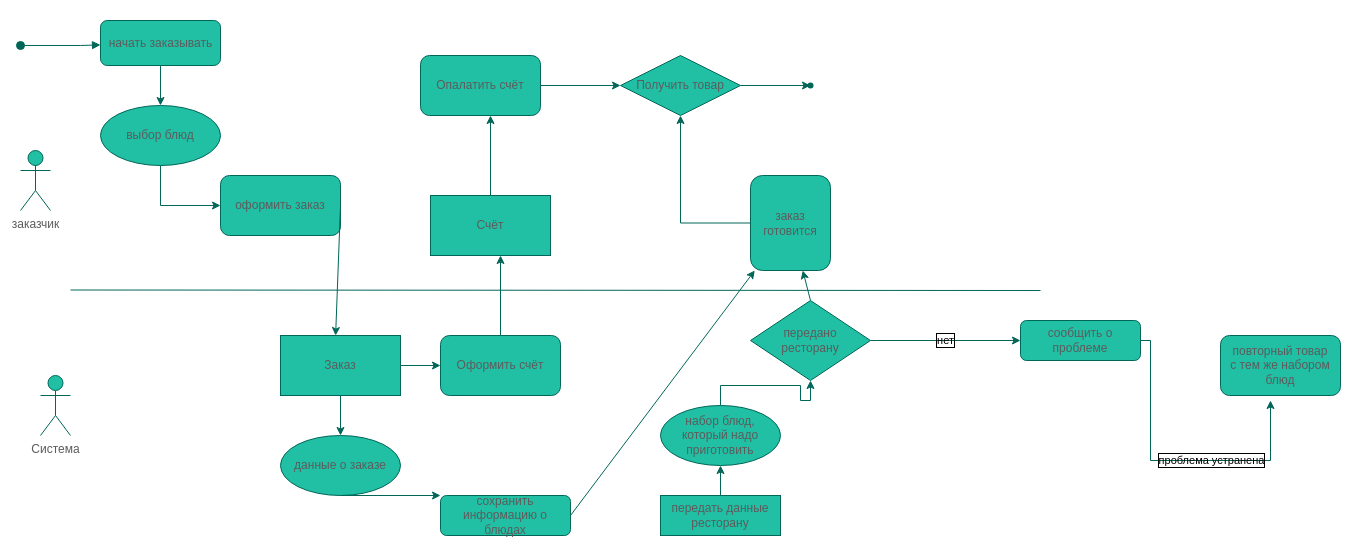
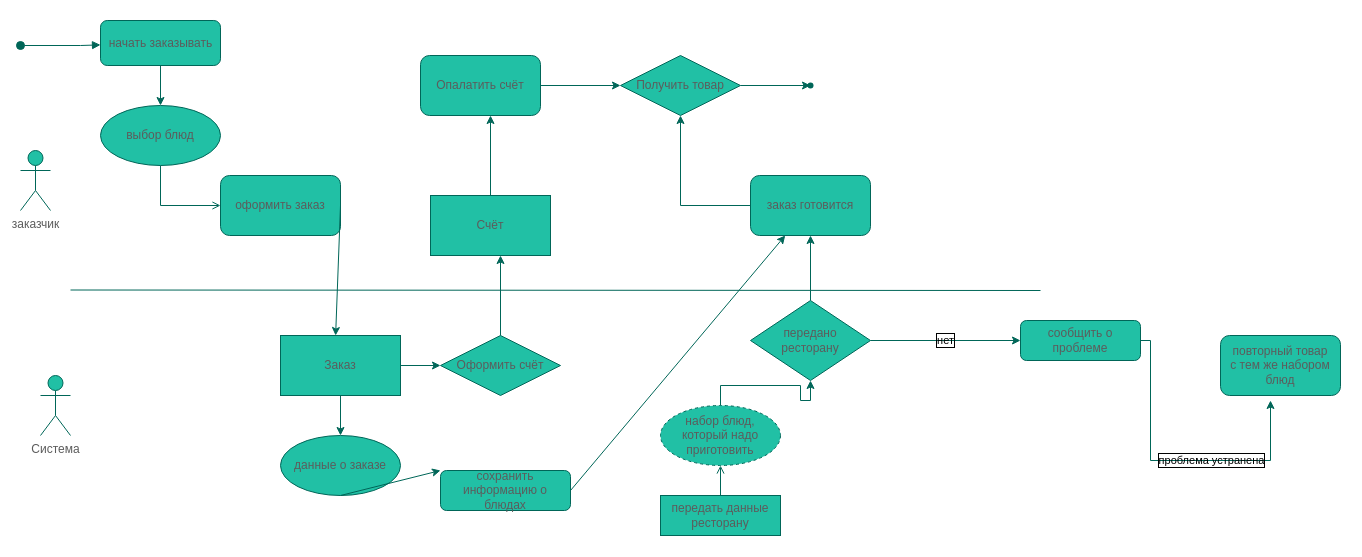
(212, 206) -> (213, 206)
(791, 223) -> (811, 206)
(501, 366) -> (501, 366)
(721, 436) -> (721, 436)
(721, 473) -> (721, 471)
(506, 516) -> (506, 491)
